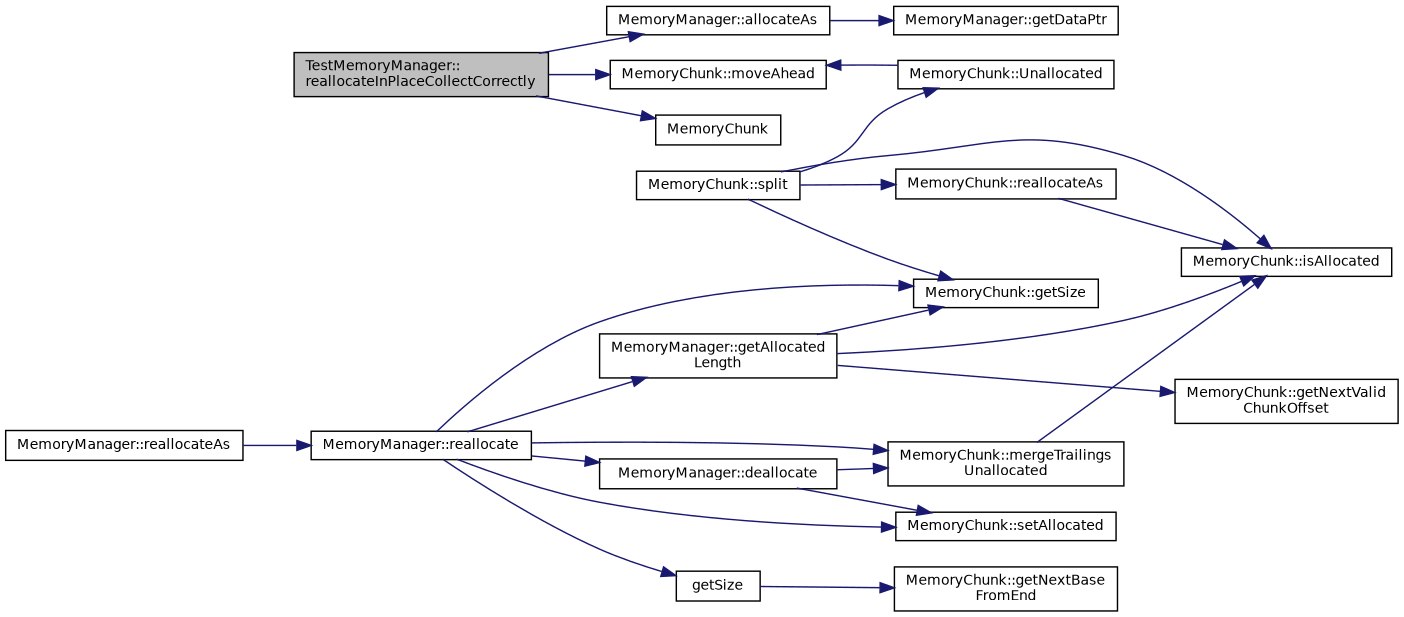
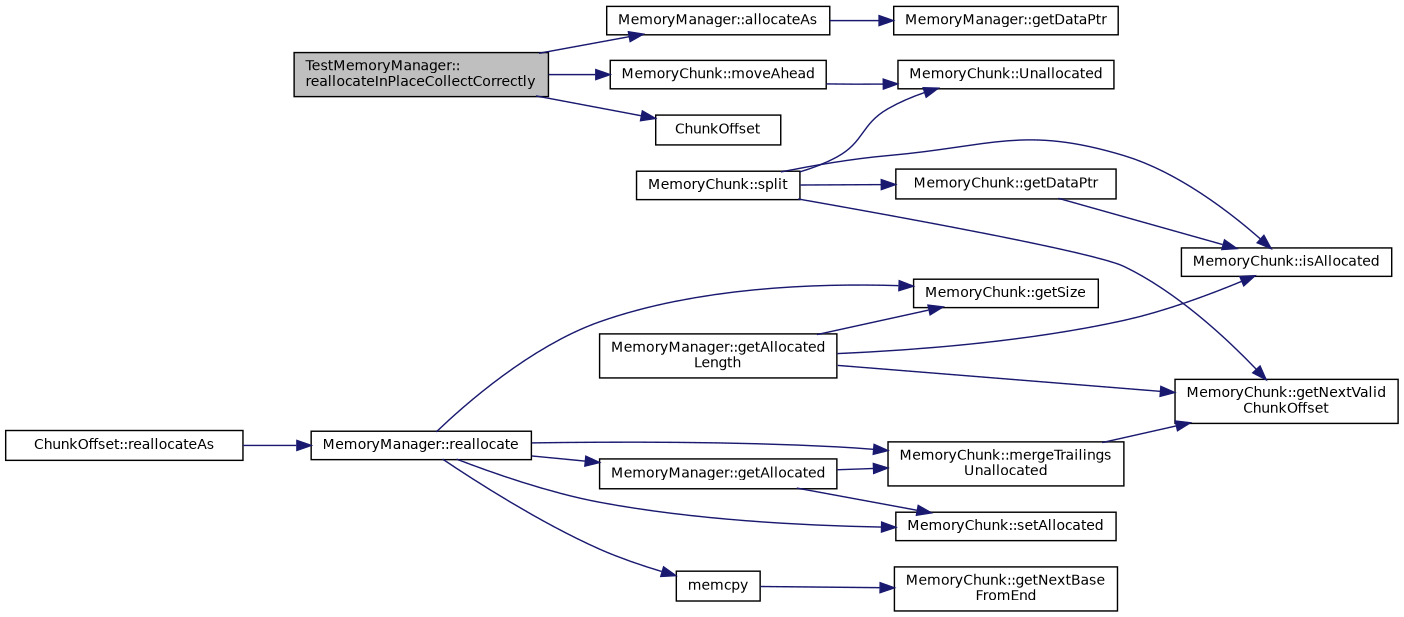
(869, 65) -> (855, 84)
(718, 130) -> (718, 130)
(1006, 184) -> (1006, 184)
(842, 241) -> (1045, 246)
(1146, 363) -> (1139, 434)
(550, 407) -> none
(124, 445) -> (124, 445)
(718, 474) -> (718, 474)
(718, 586) -> (718, 586)
